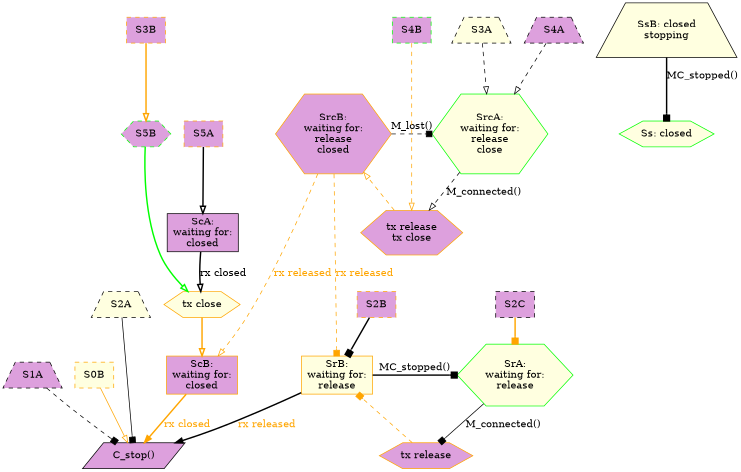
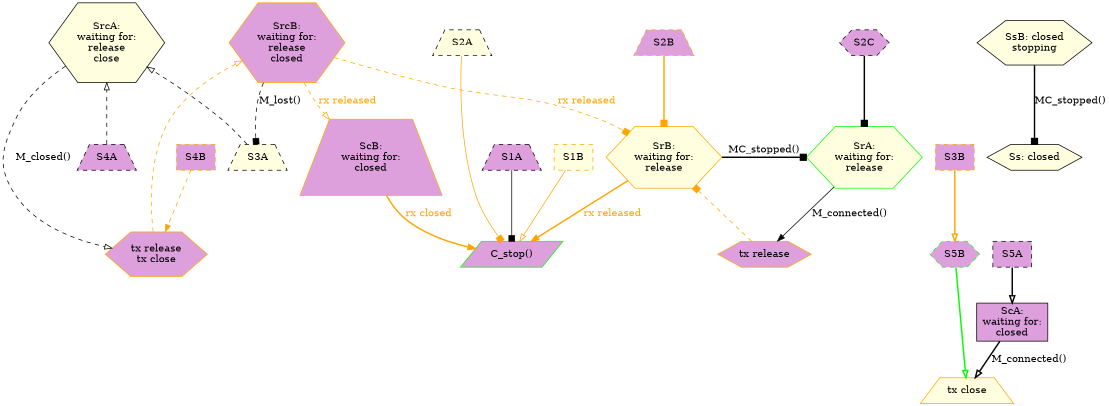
(412, 30) -> (196, 157)
(667, 30) -> (1035, 43)
(412, 123) -> (179, 198)
(203, 134) -> (1012, 254)
(407, 134) -> (257, 109)
(490, 134) -> (107, 43)
(667, 134) -> (1035, 157)
(484, 192) -> (43, 157)
(223, 273) -> (1029, 359)
(202, 305) -> (967, 391)
(377, 305) -> (664, 43)
(515, 305) -> (864, 43)
(515, 327) -> (864, 87)
(202, 333) -> none
(360, 333) -> (664, 87)
(94, 375) -> (574, 157)
(202, 375) -> (371, 157)
(337, 375) -> (664, 157)
(127, 376) -> (465, 149)
(78, 414) -> (512, 202)
(243, 418) -> (583, 209)
(465, 421) -> (808, 211)
(134, 456) -> (512, 254)
